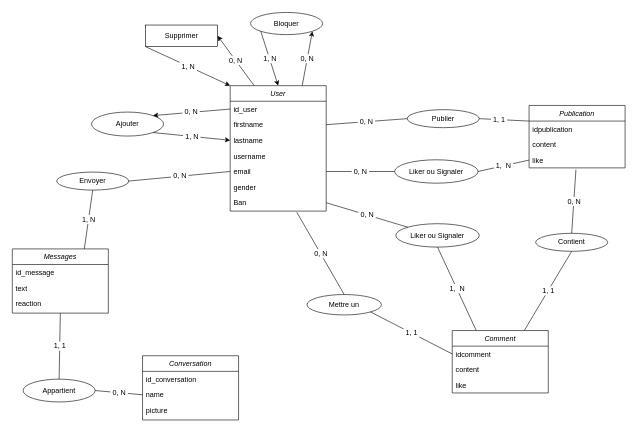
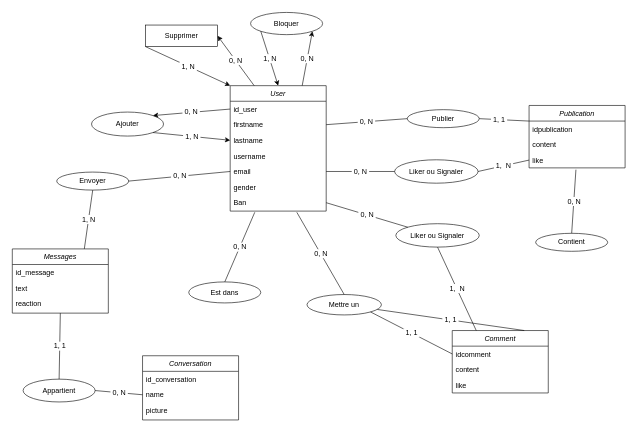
none -> (239, 247)
(548, 291) -> (451, 320)
none -> (225, 292)
